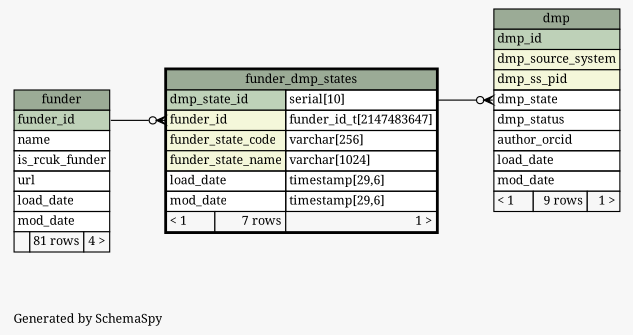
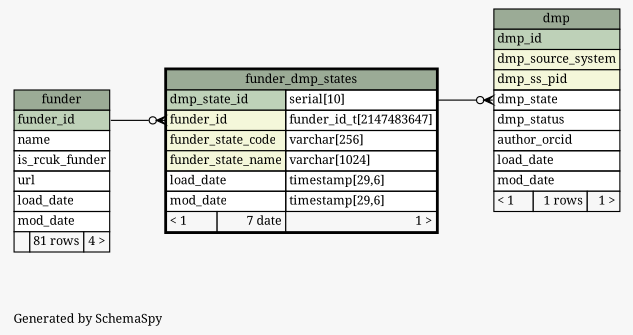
(564, 201) -> (564, 201)
(262, 221) -> (264, 221)
